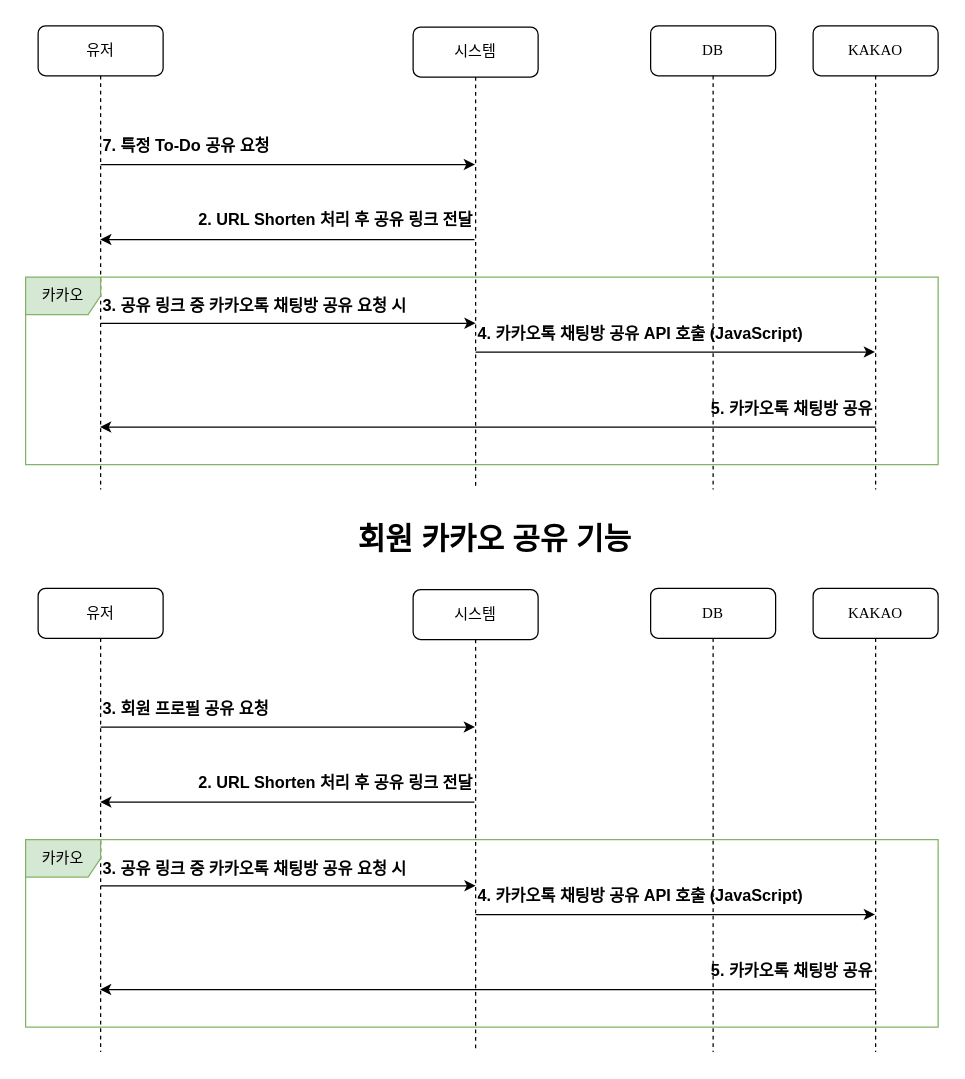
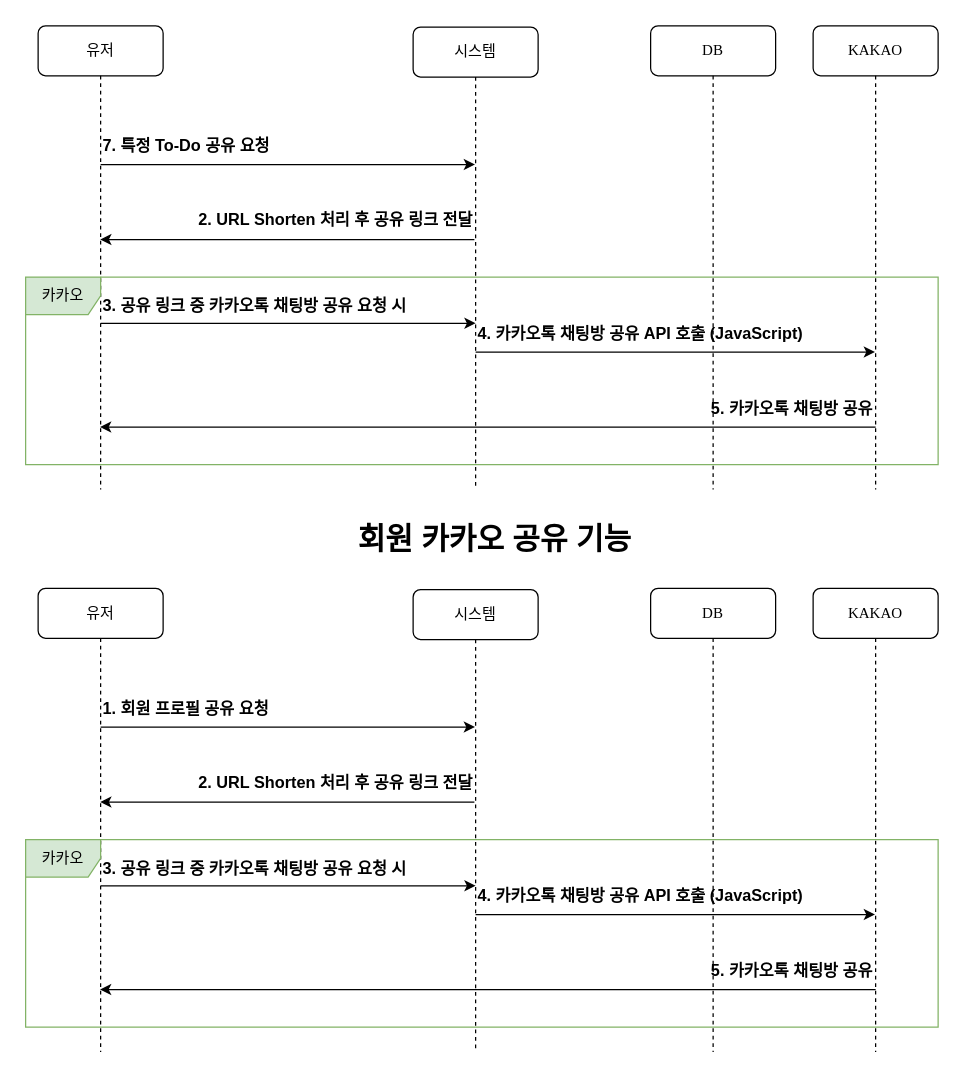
(193, 708) -> (193, 708)
